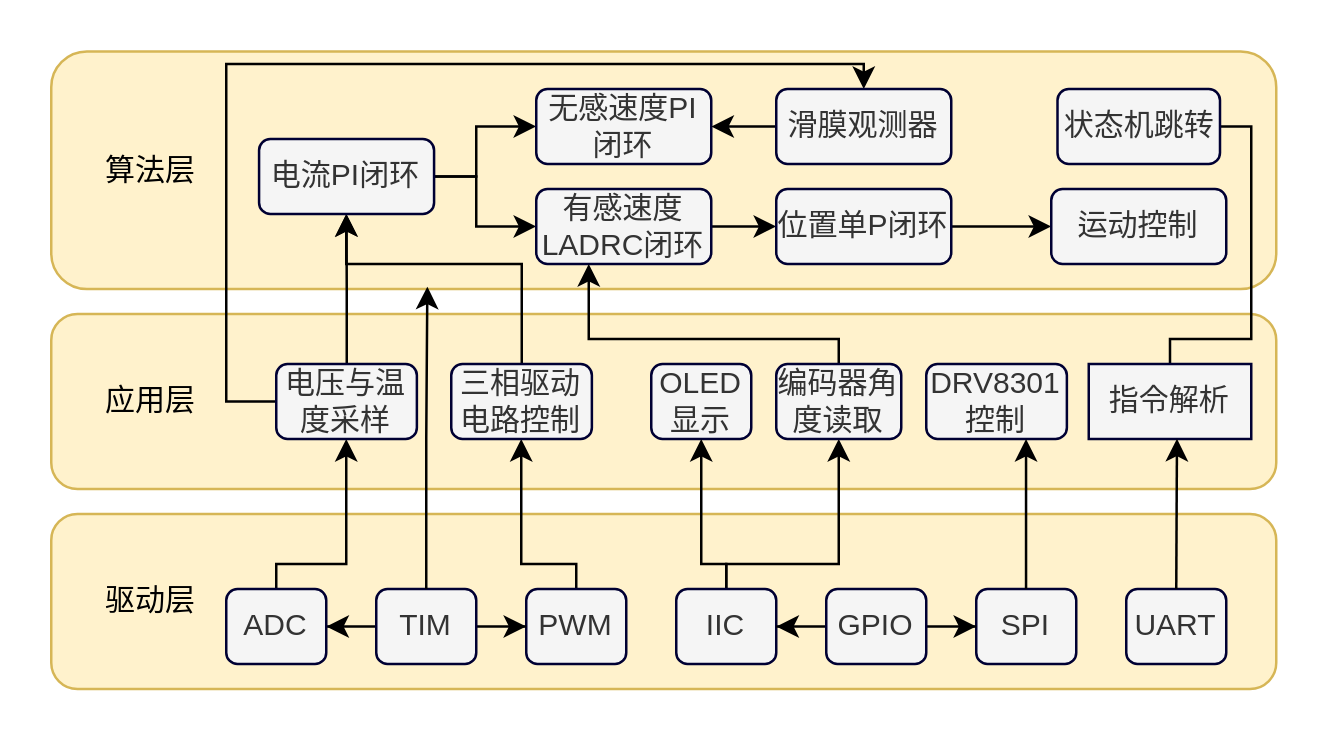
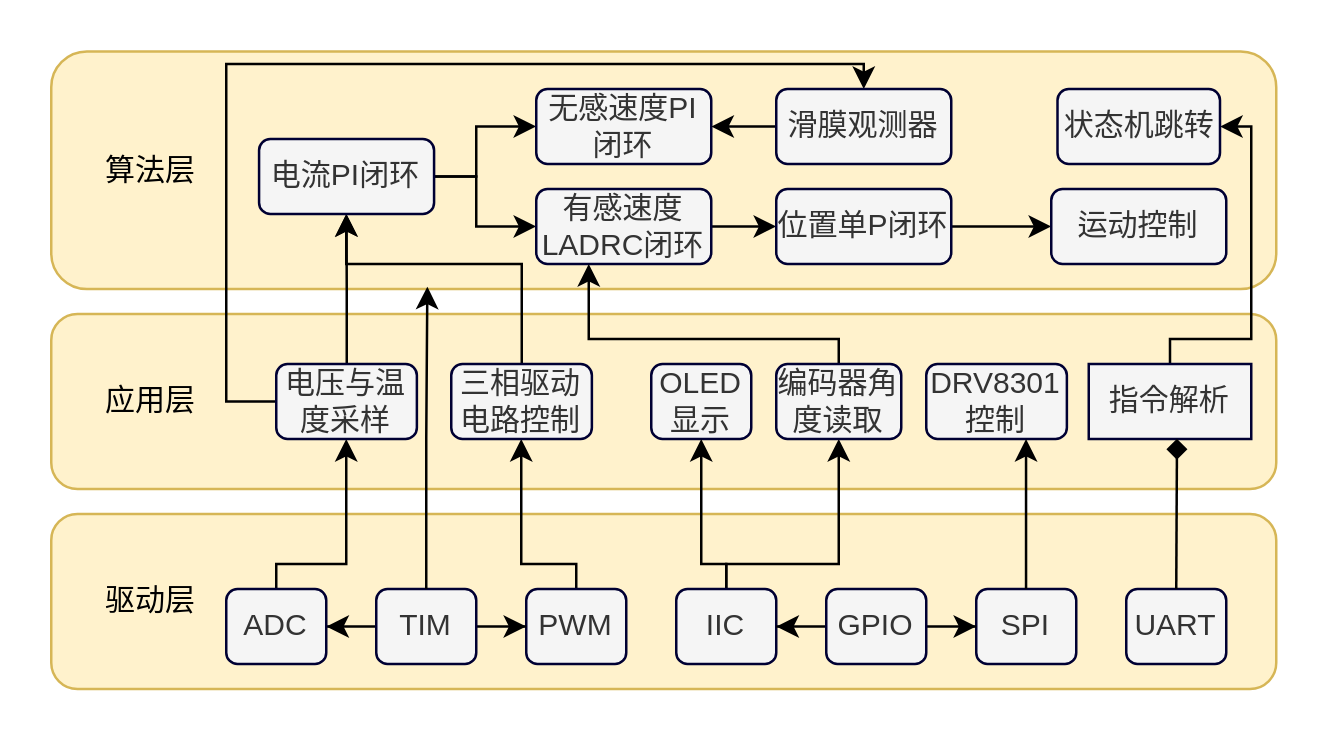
(1231, 126) -> (1238, 126)
(1177, 457) -> (1177, 459)
